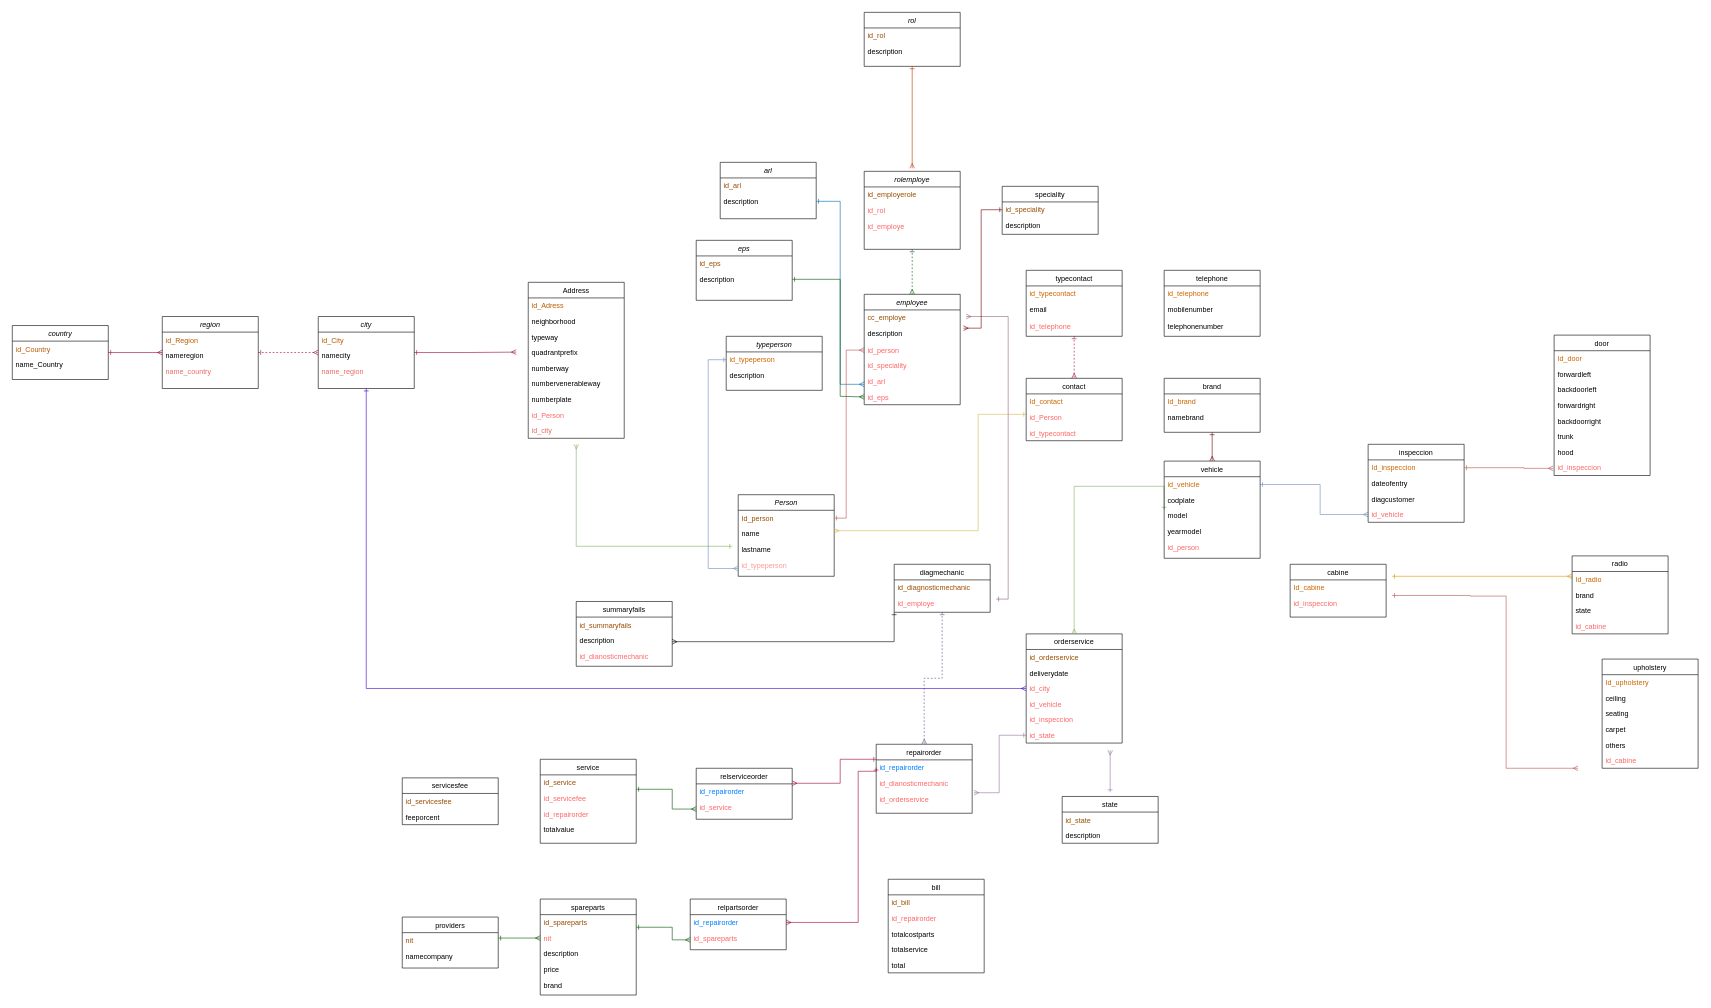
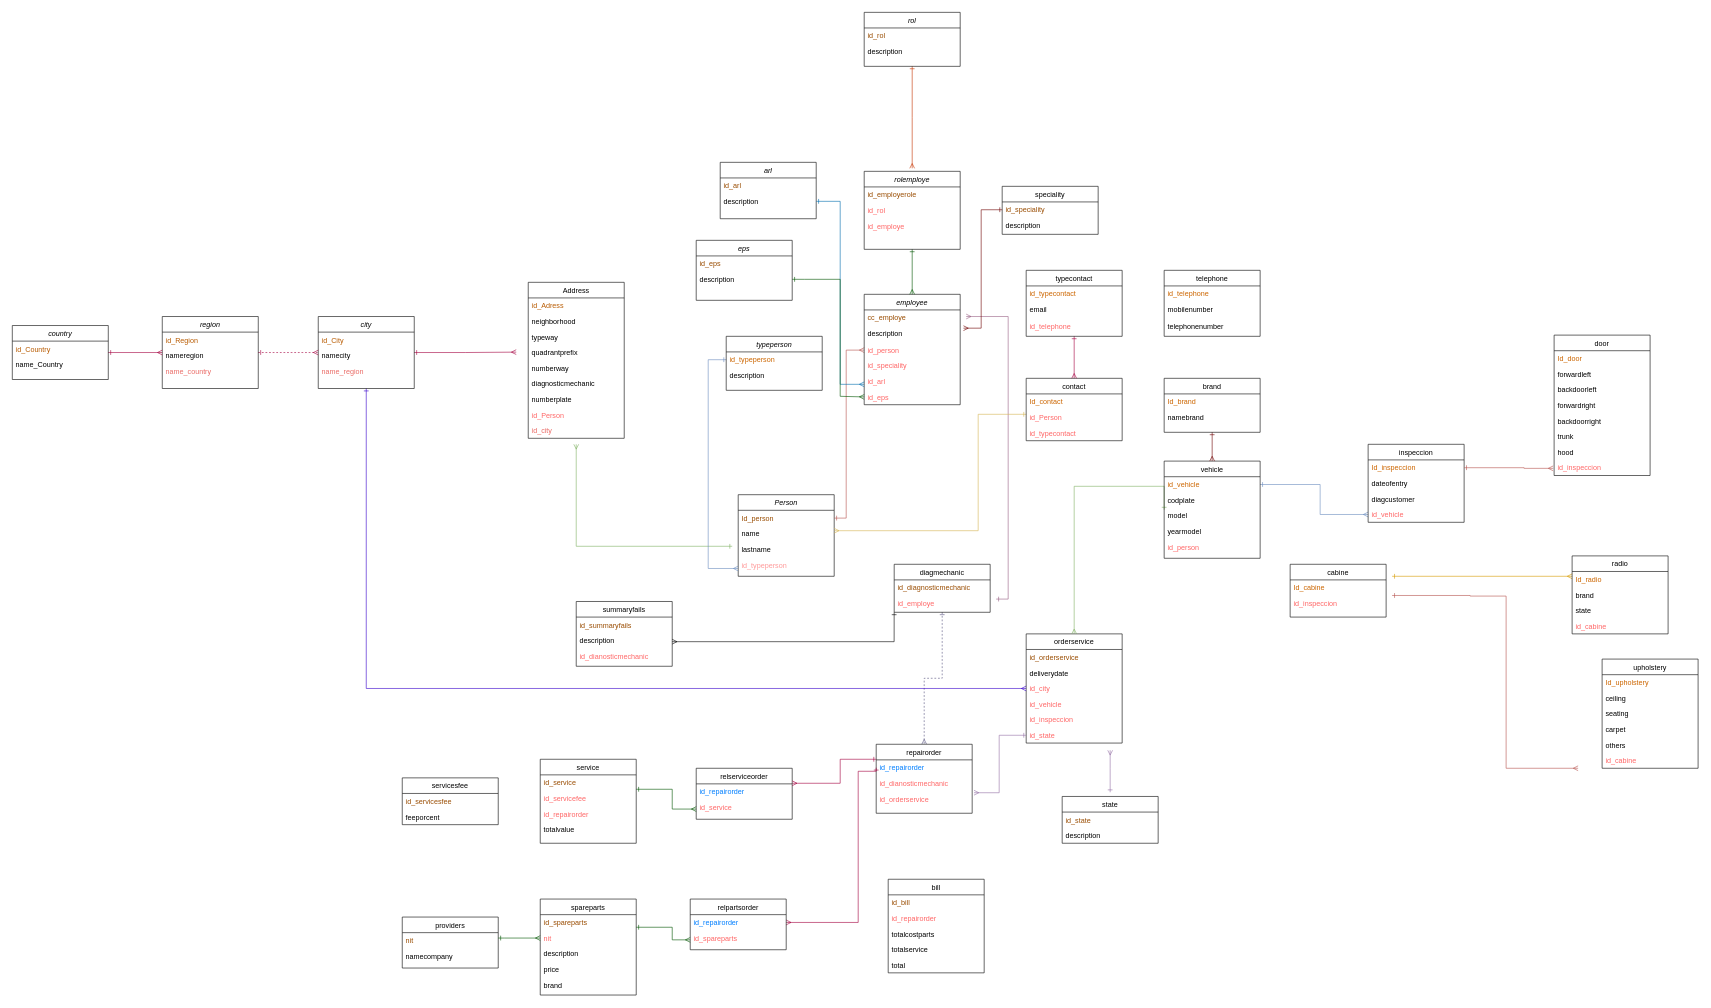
(912, 272) -> (912, 272)
(1074, 357) -> (1074, 357)
(567, 384) -> (565, 384)
